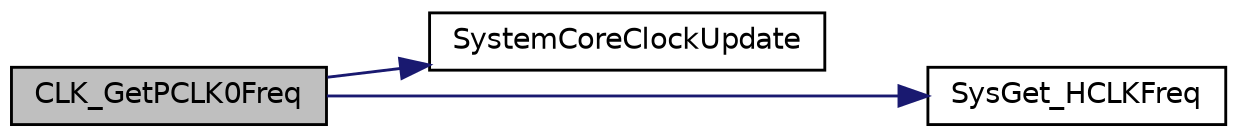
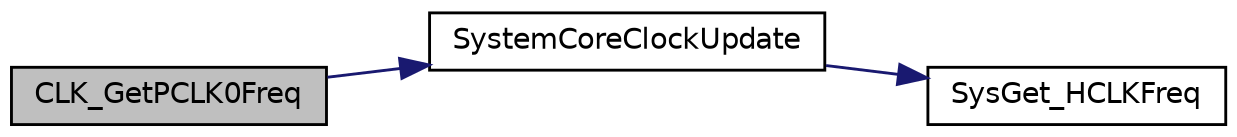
(613, 96) -> (862, 70)
